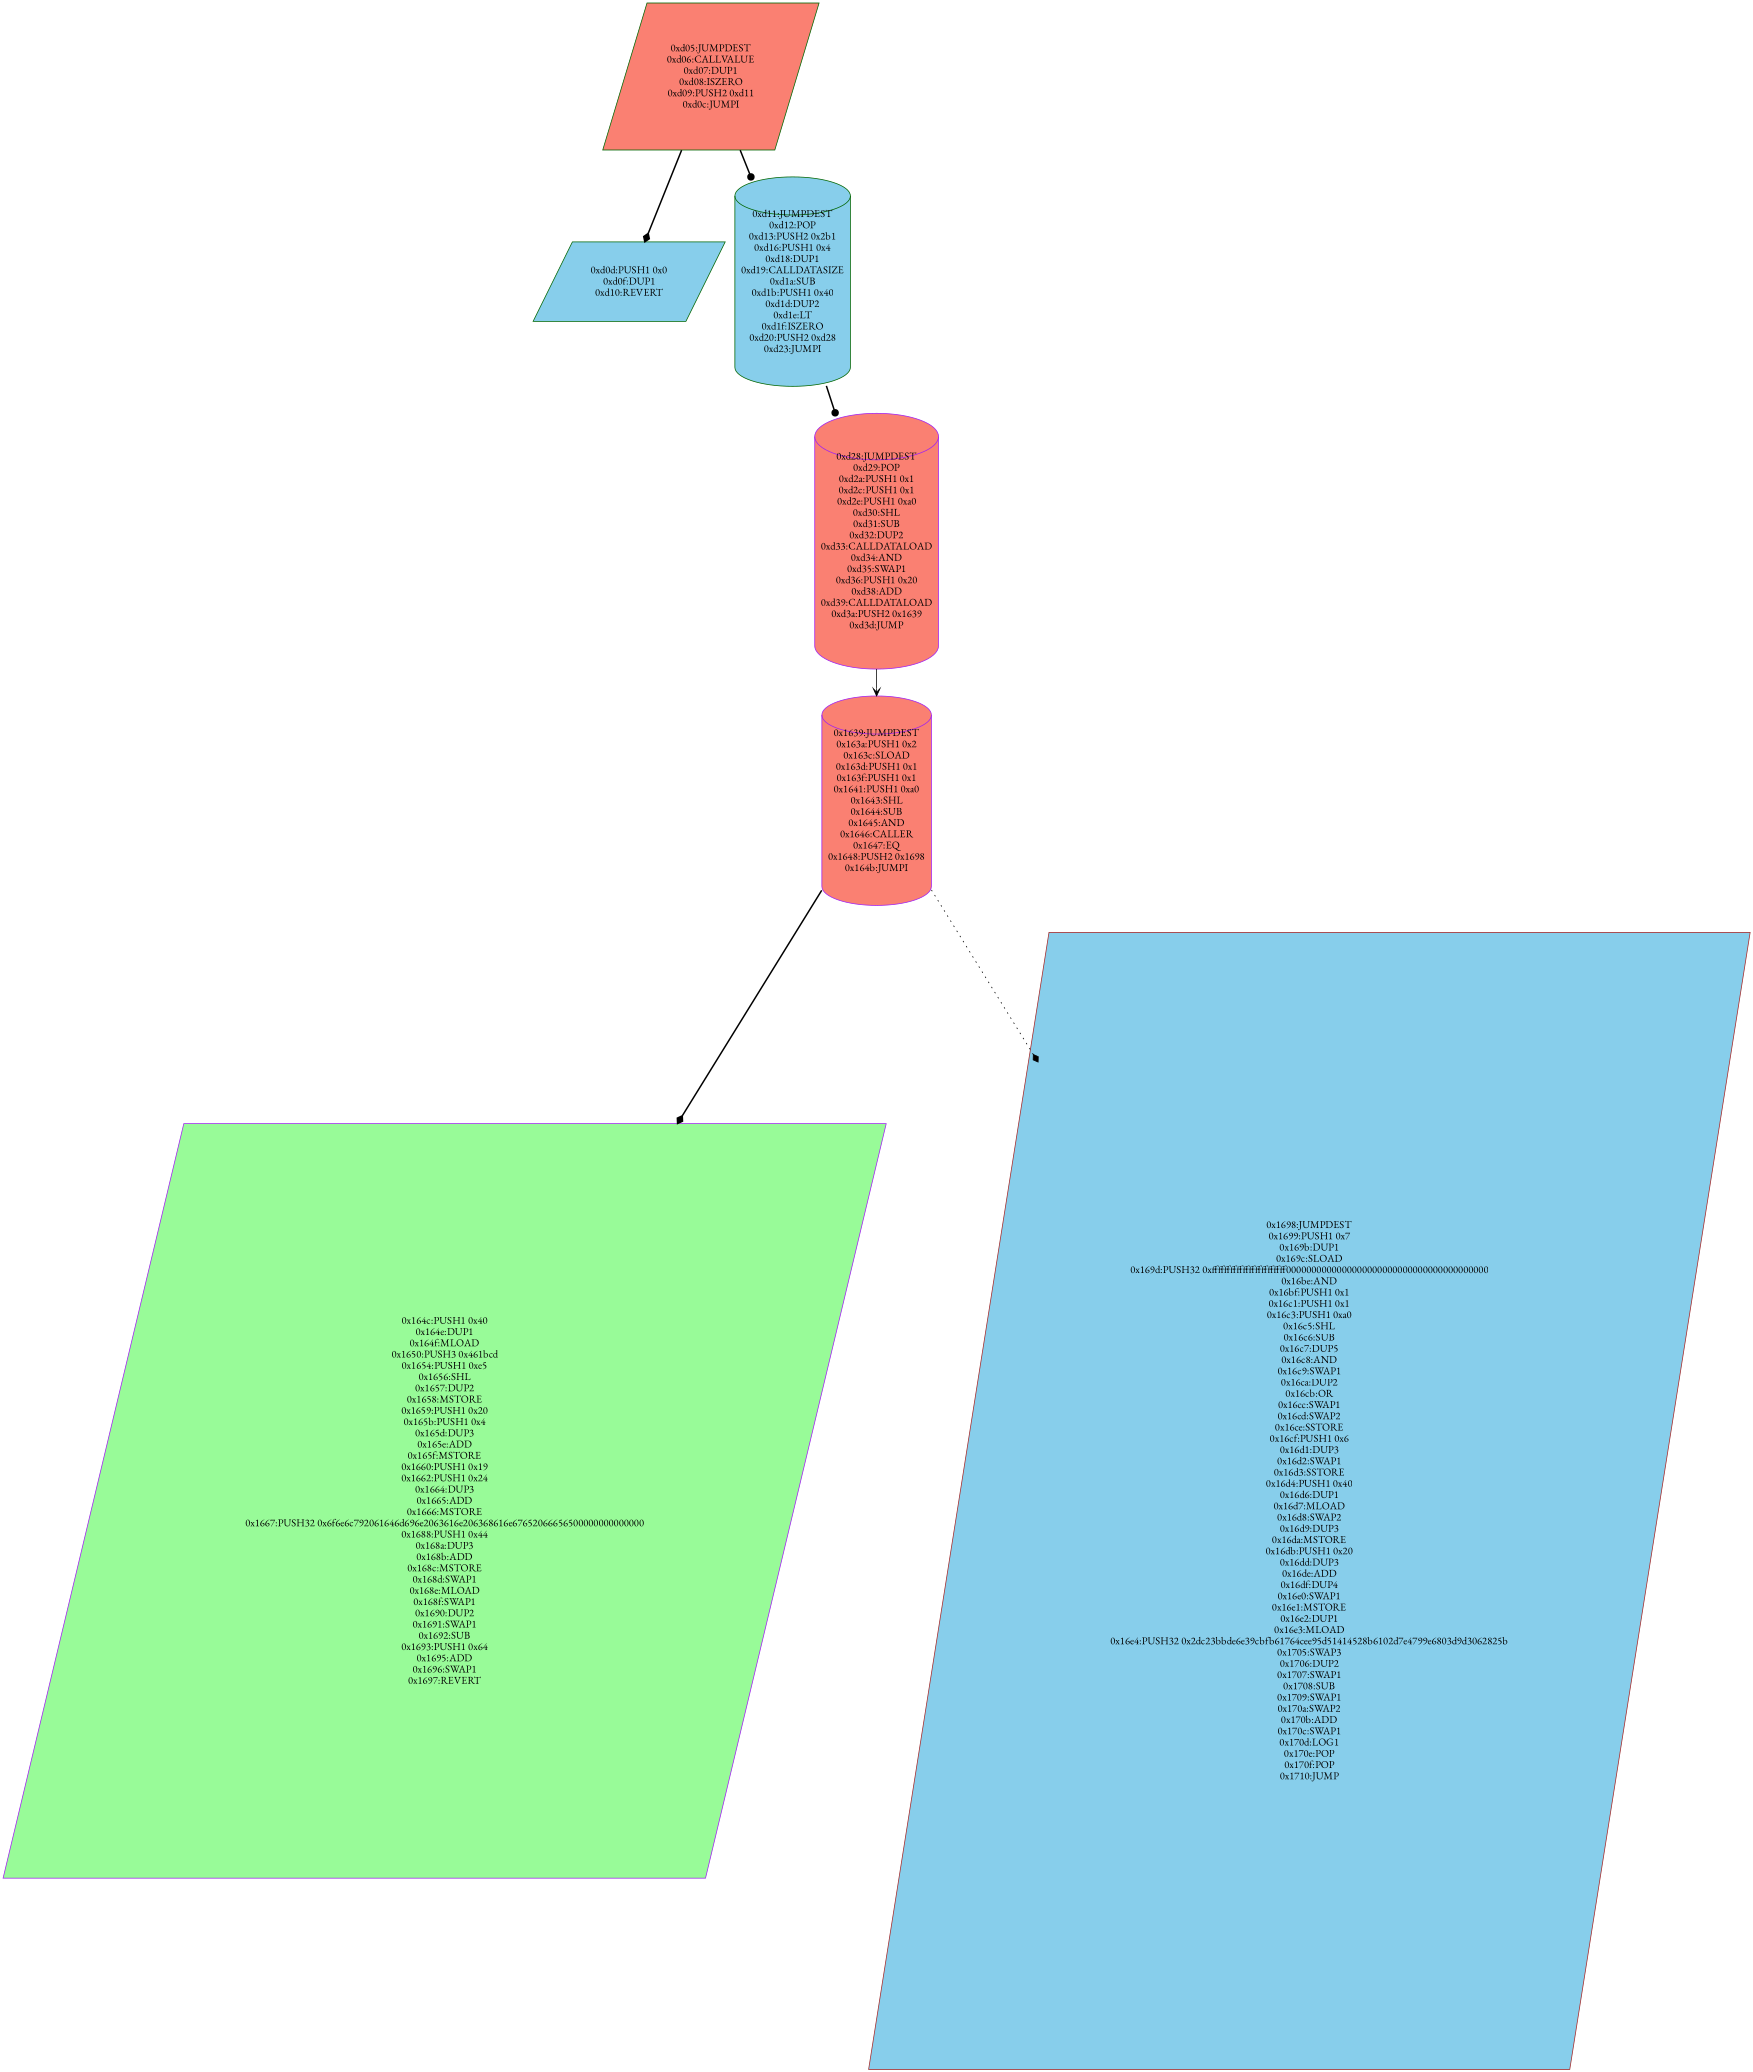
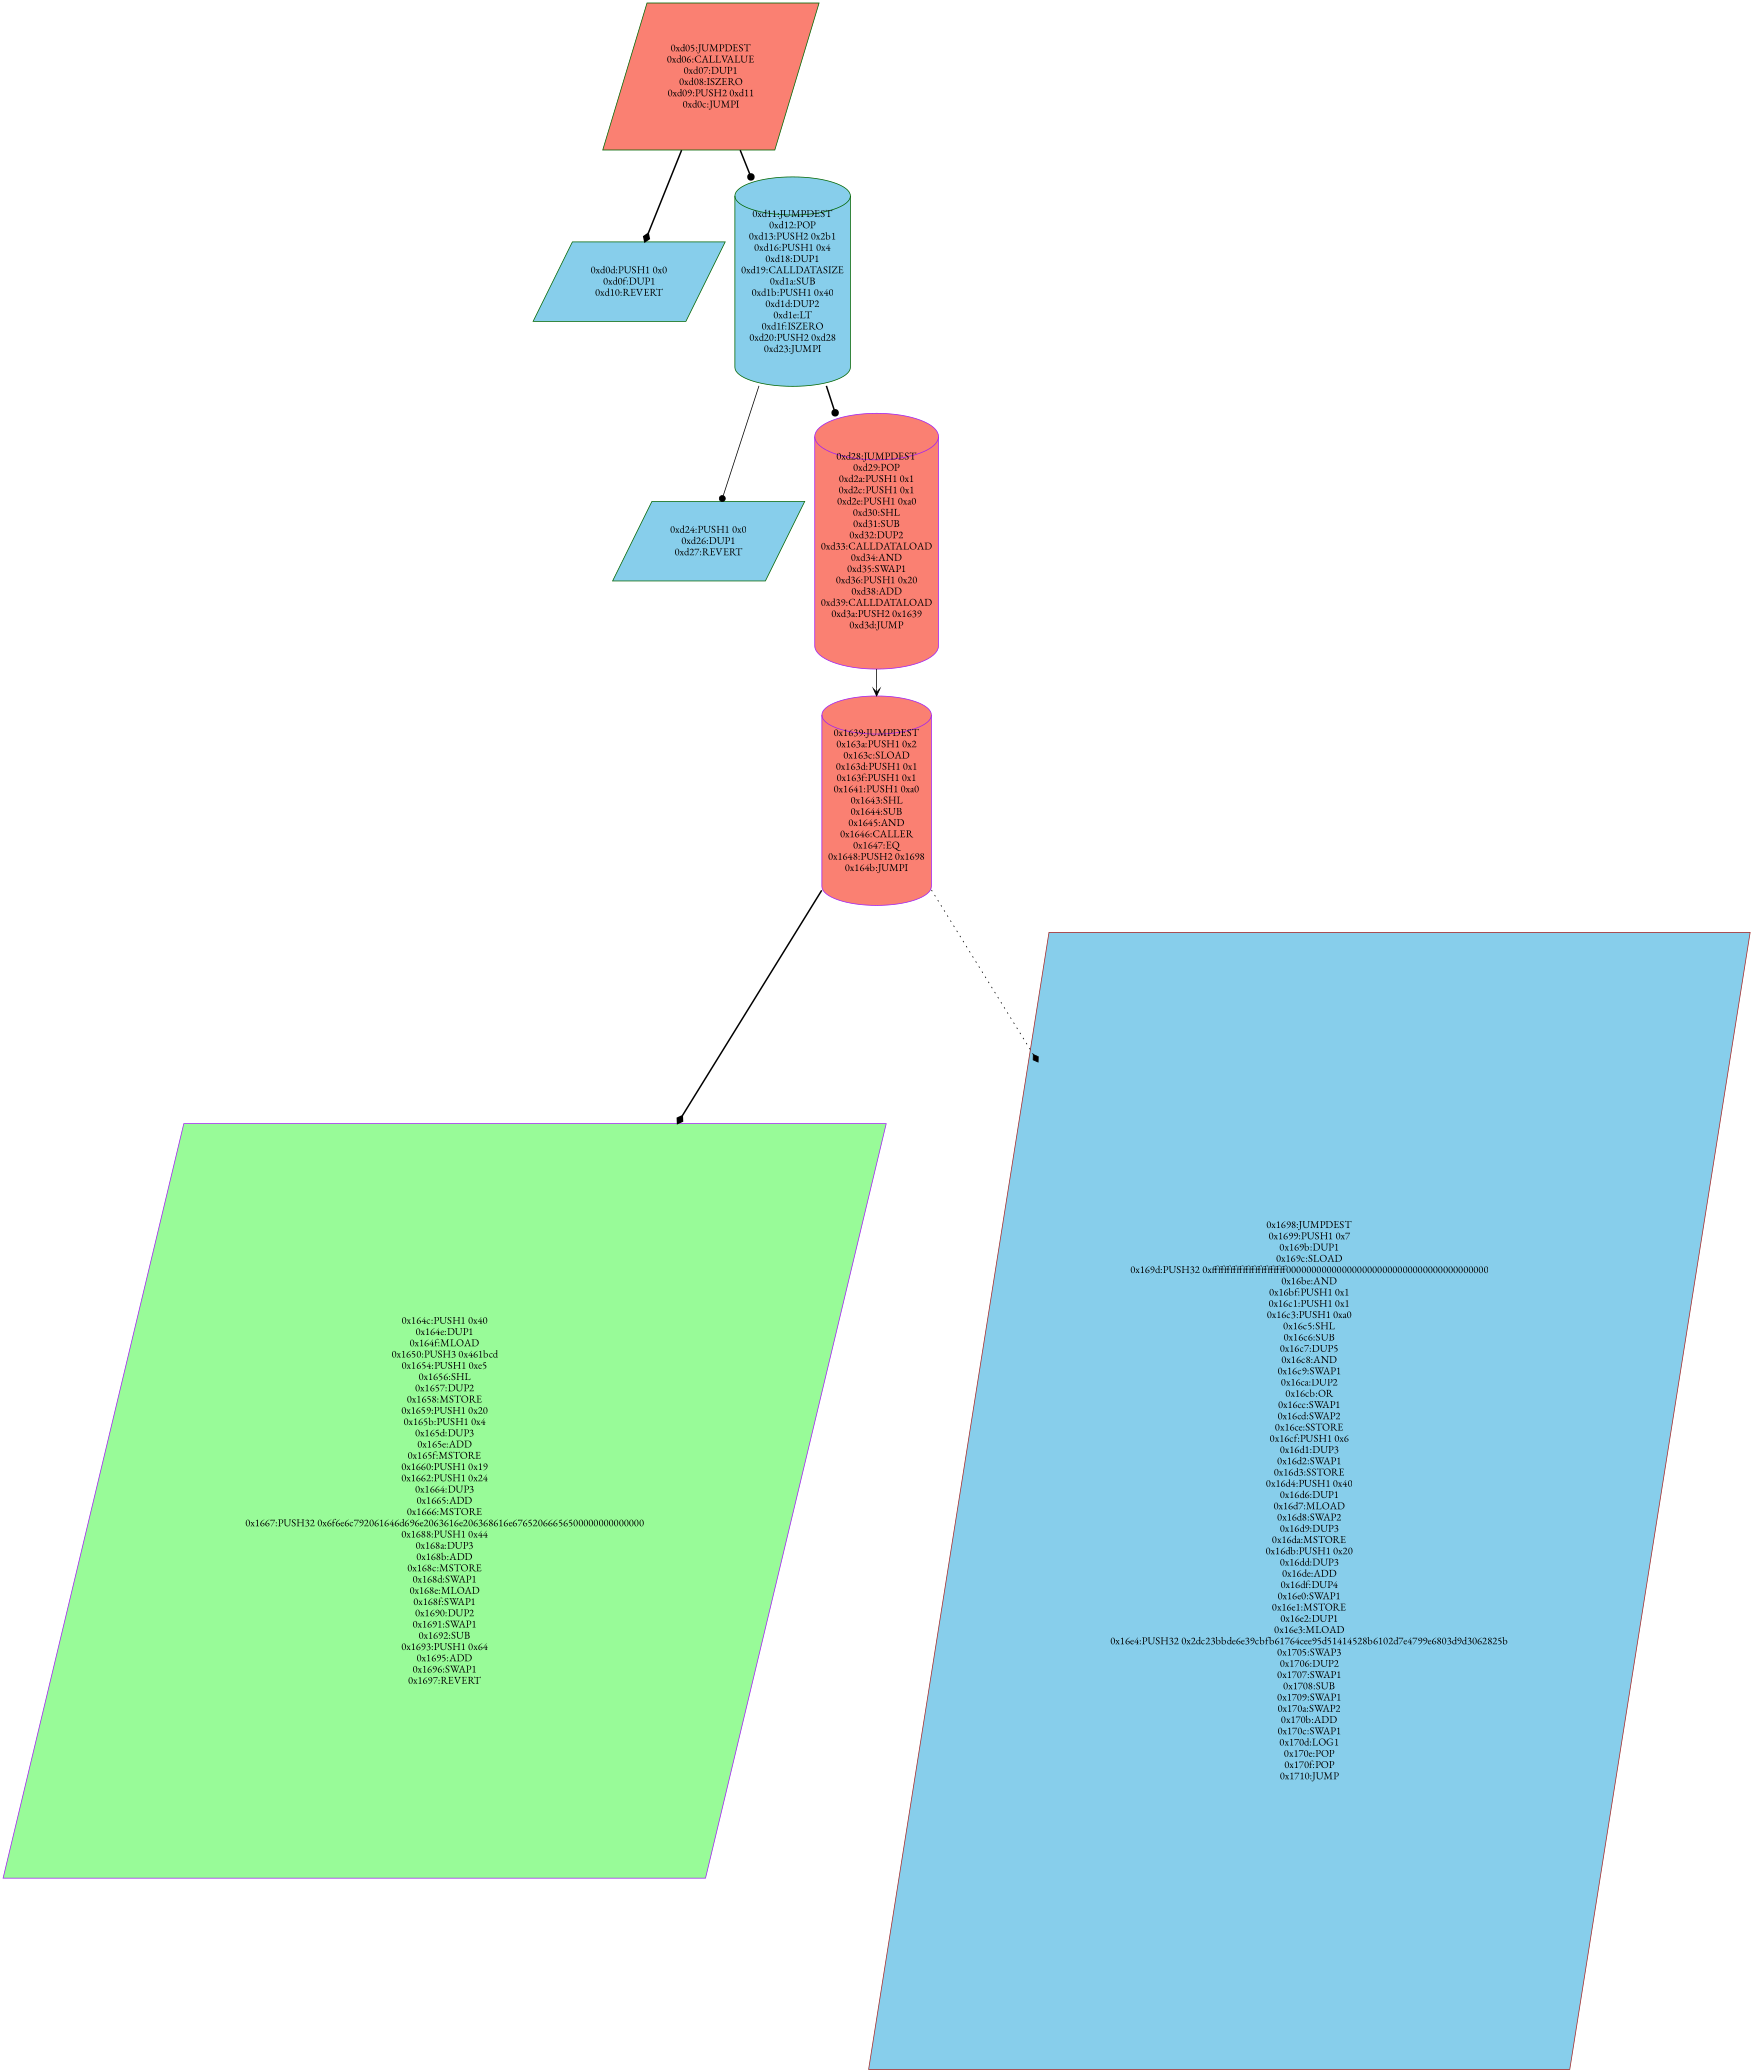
none -> (709, 541)
